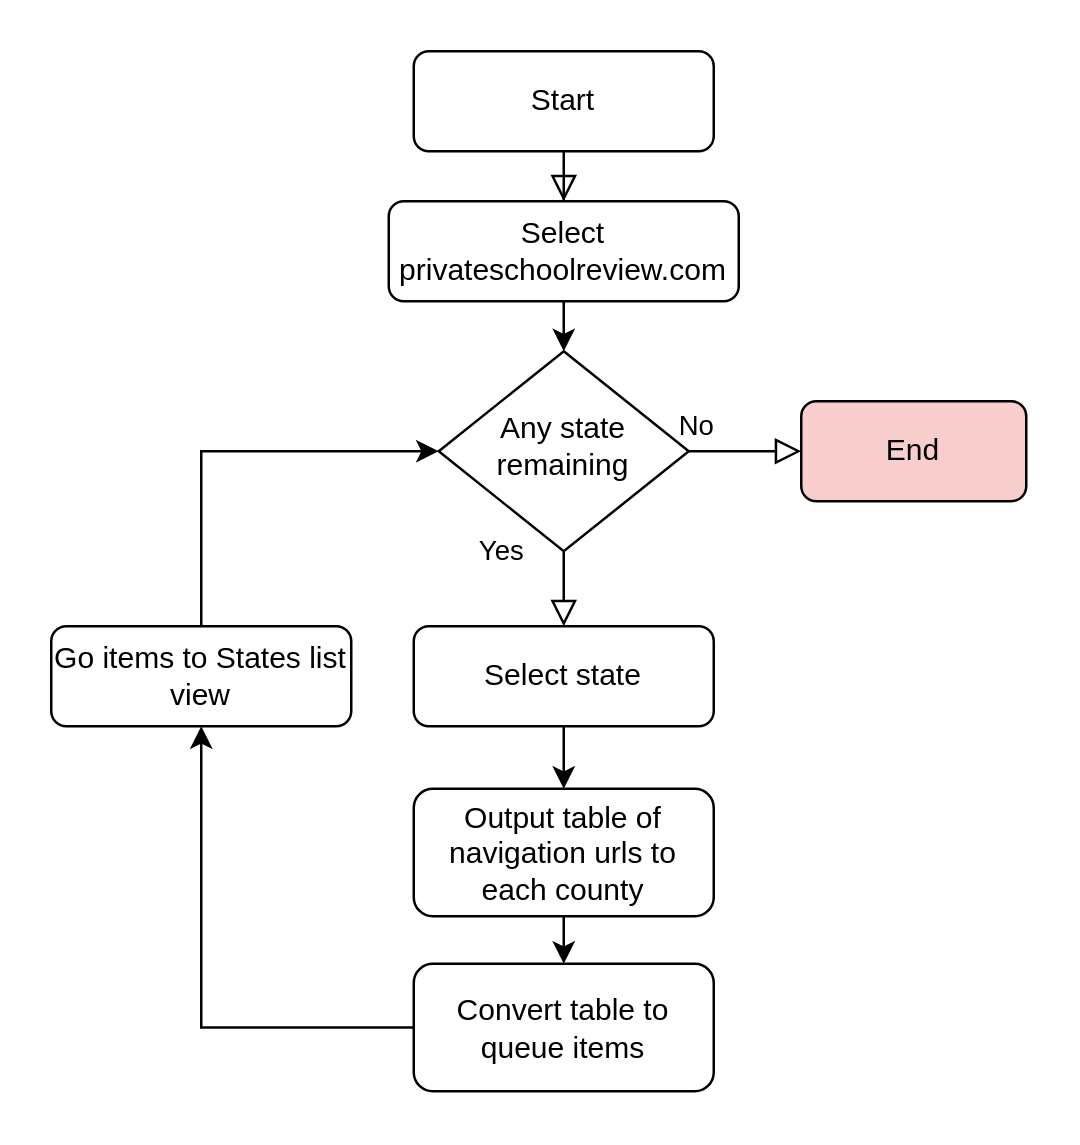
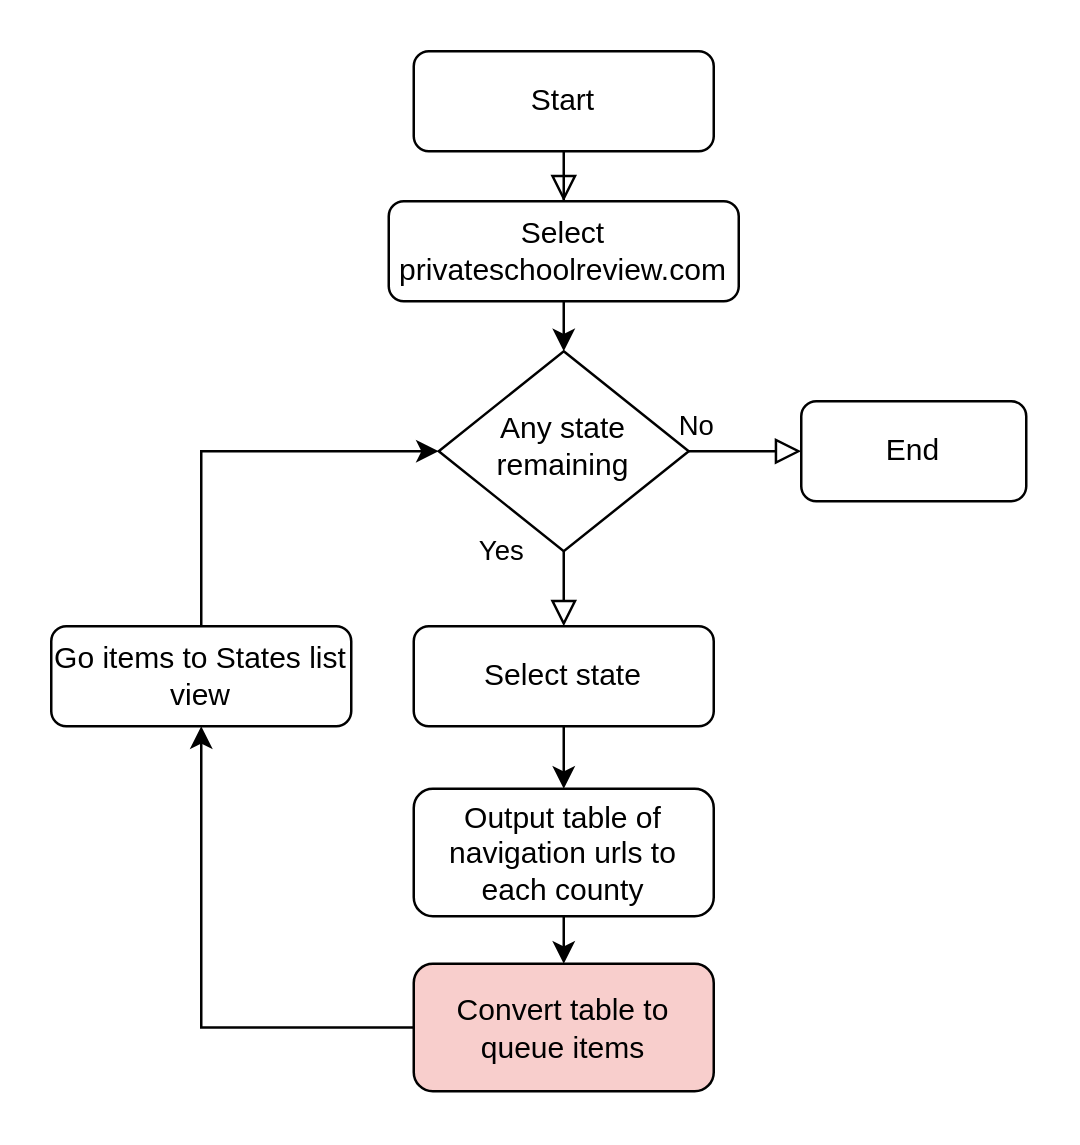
(914, 451) -> (914, 451)
(564, 1028) -> (564, 1028)
